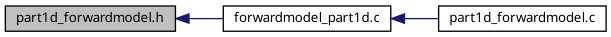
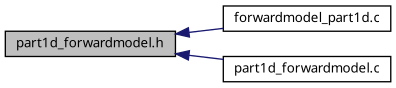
(422, 19) -> (206, 57)
